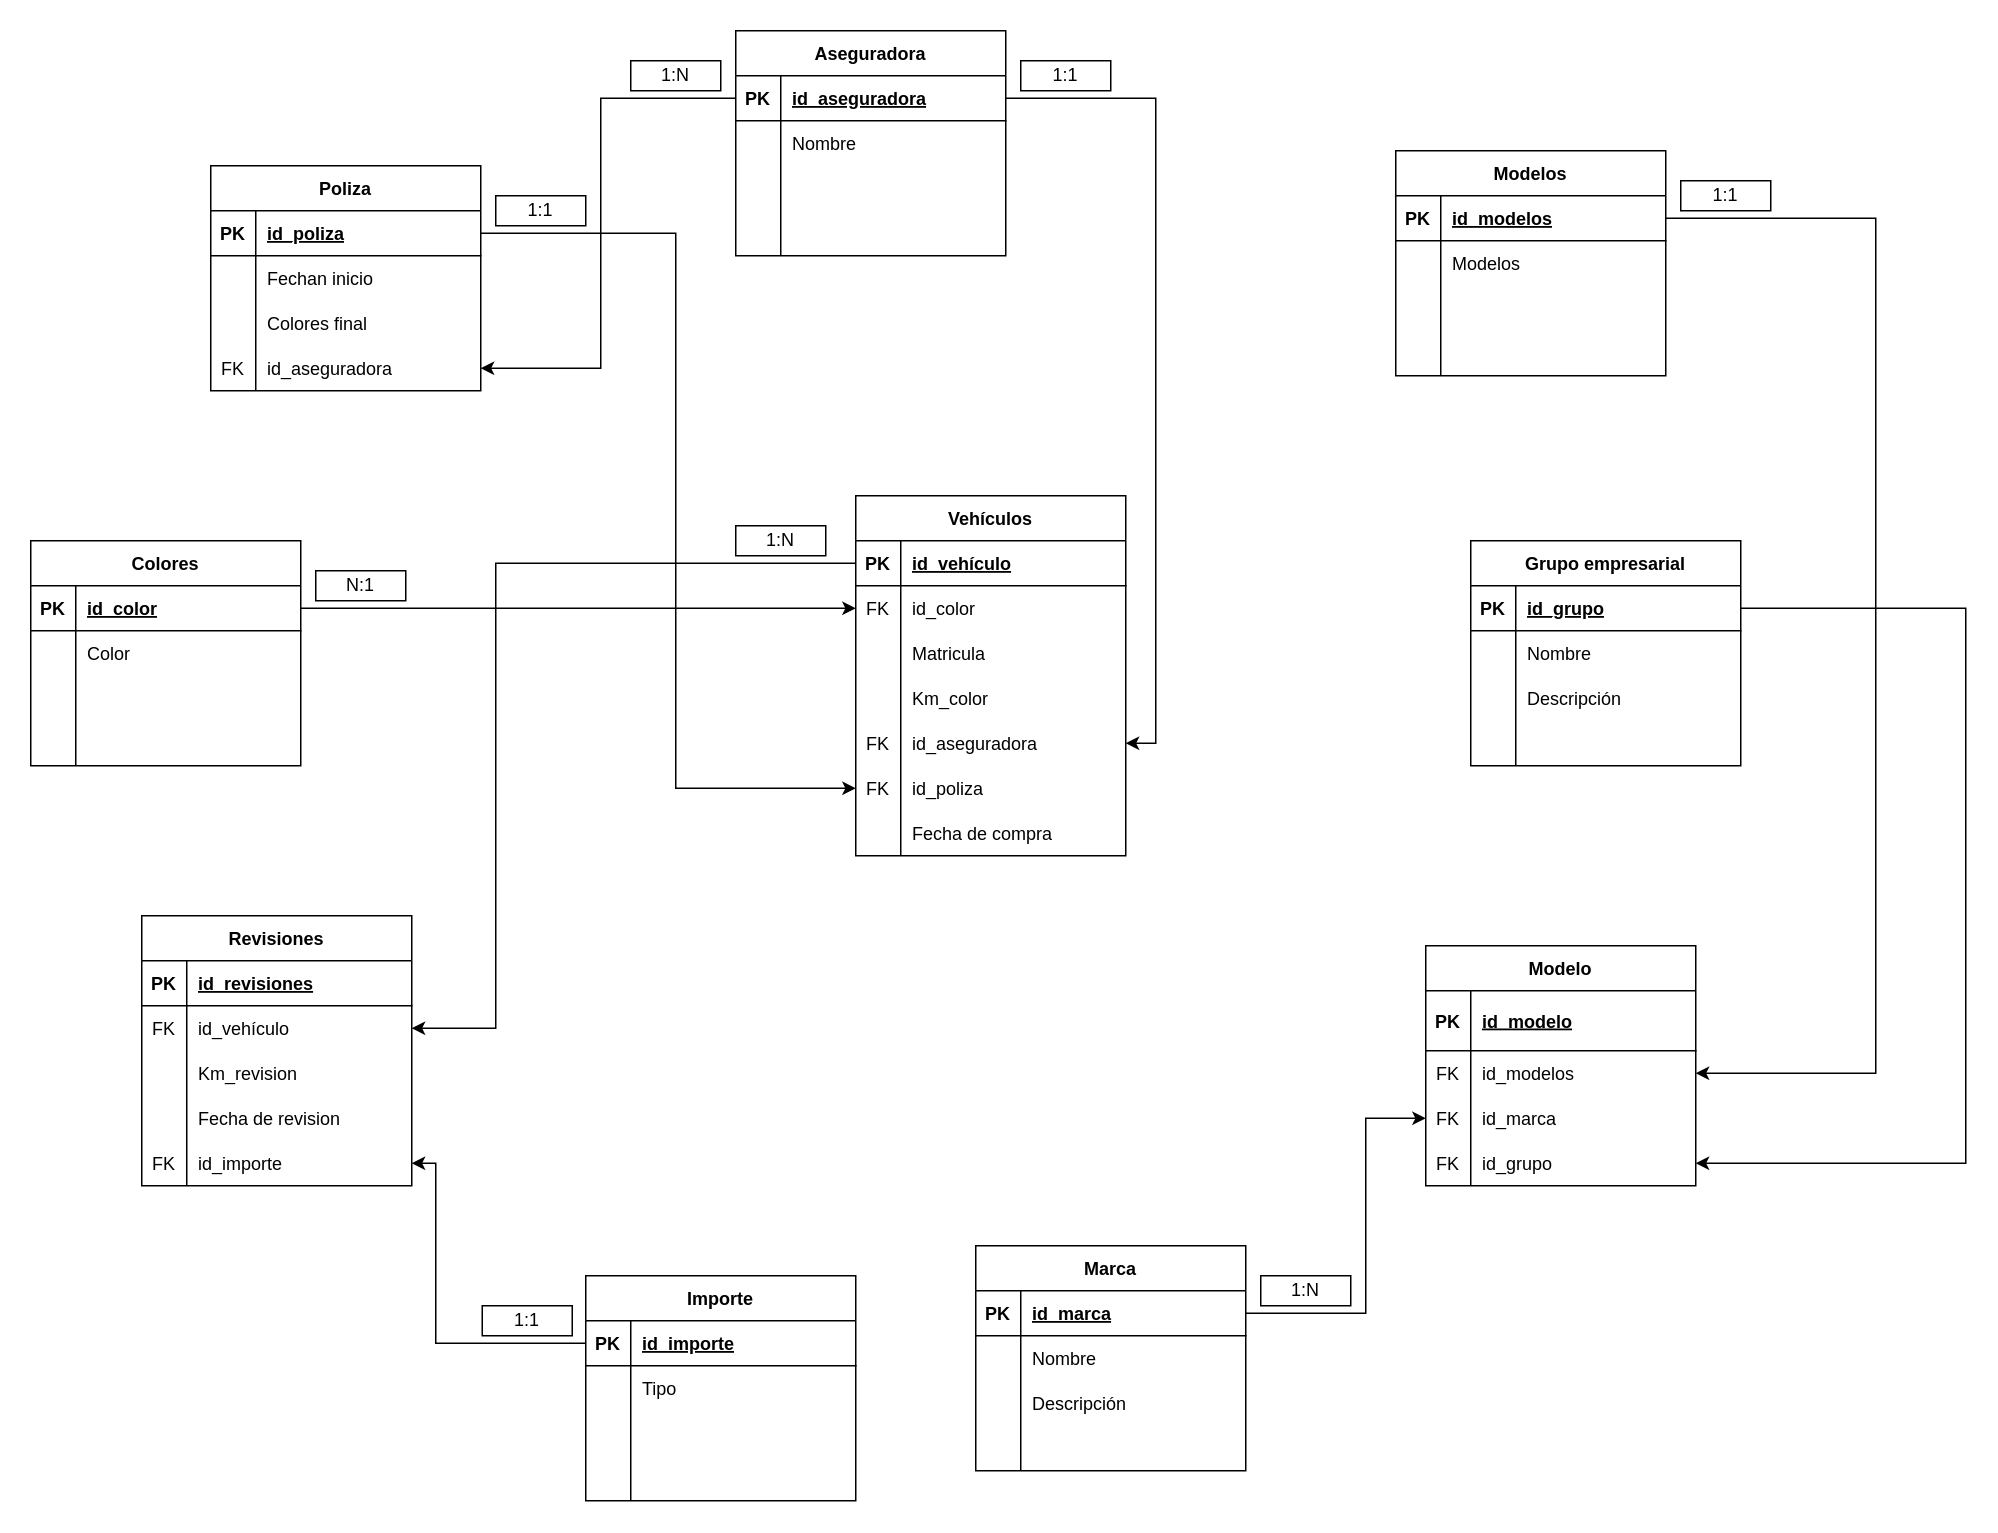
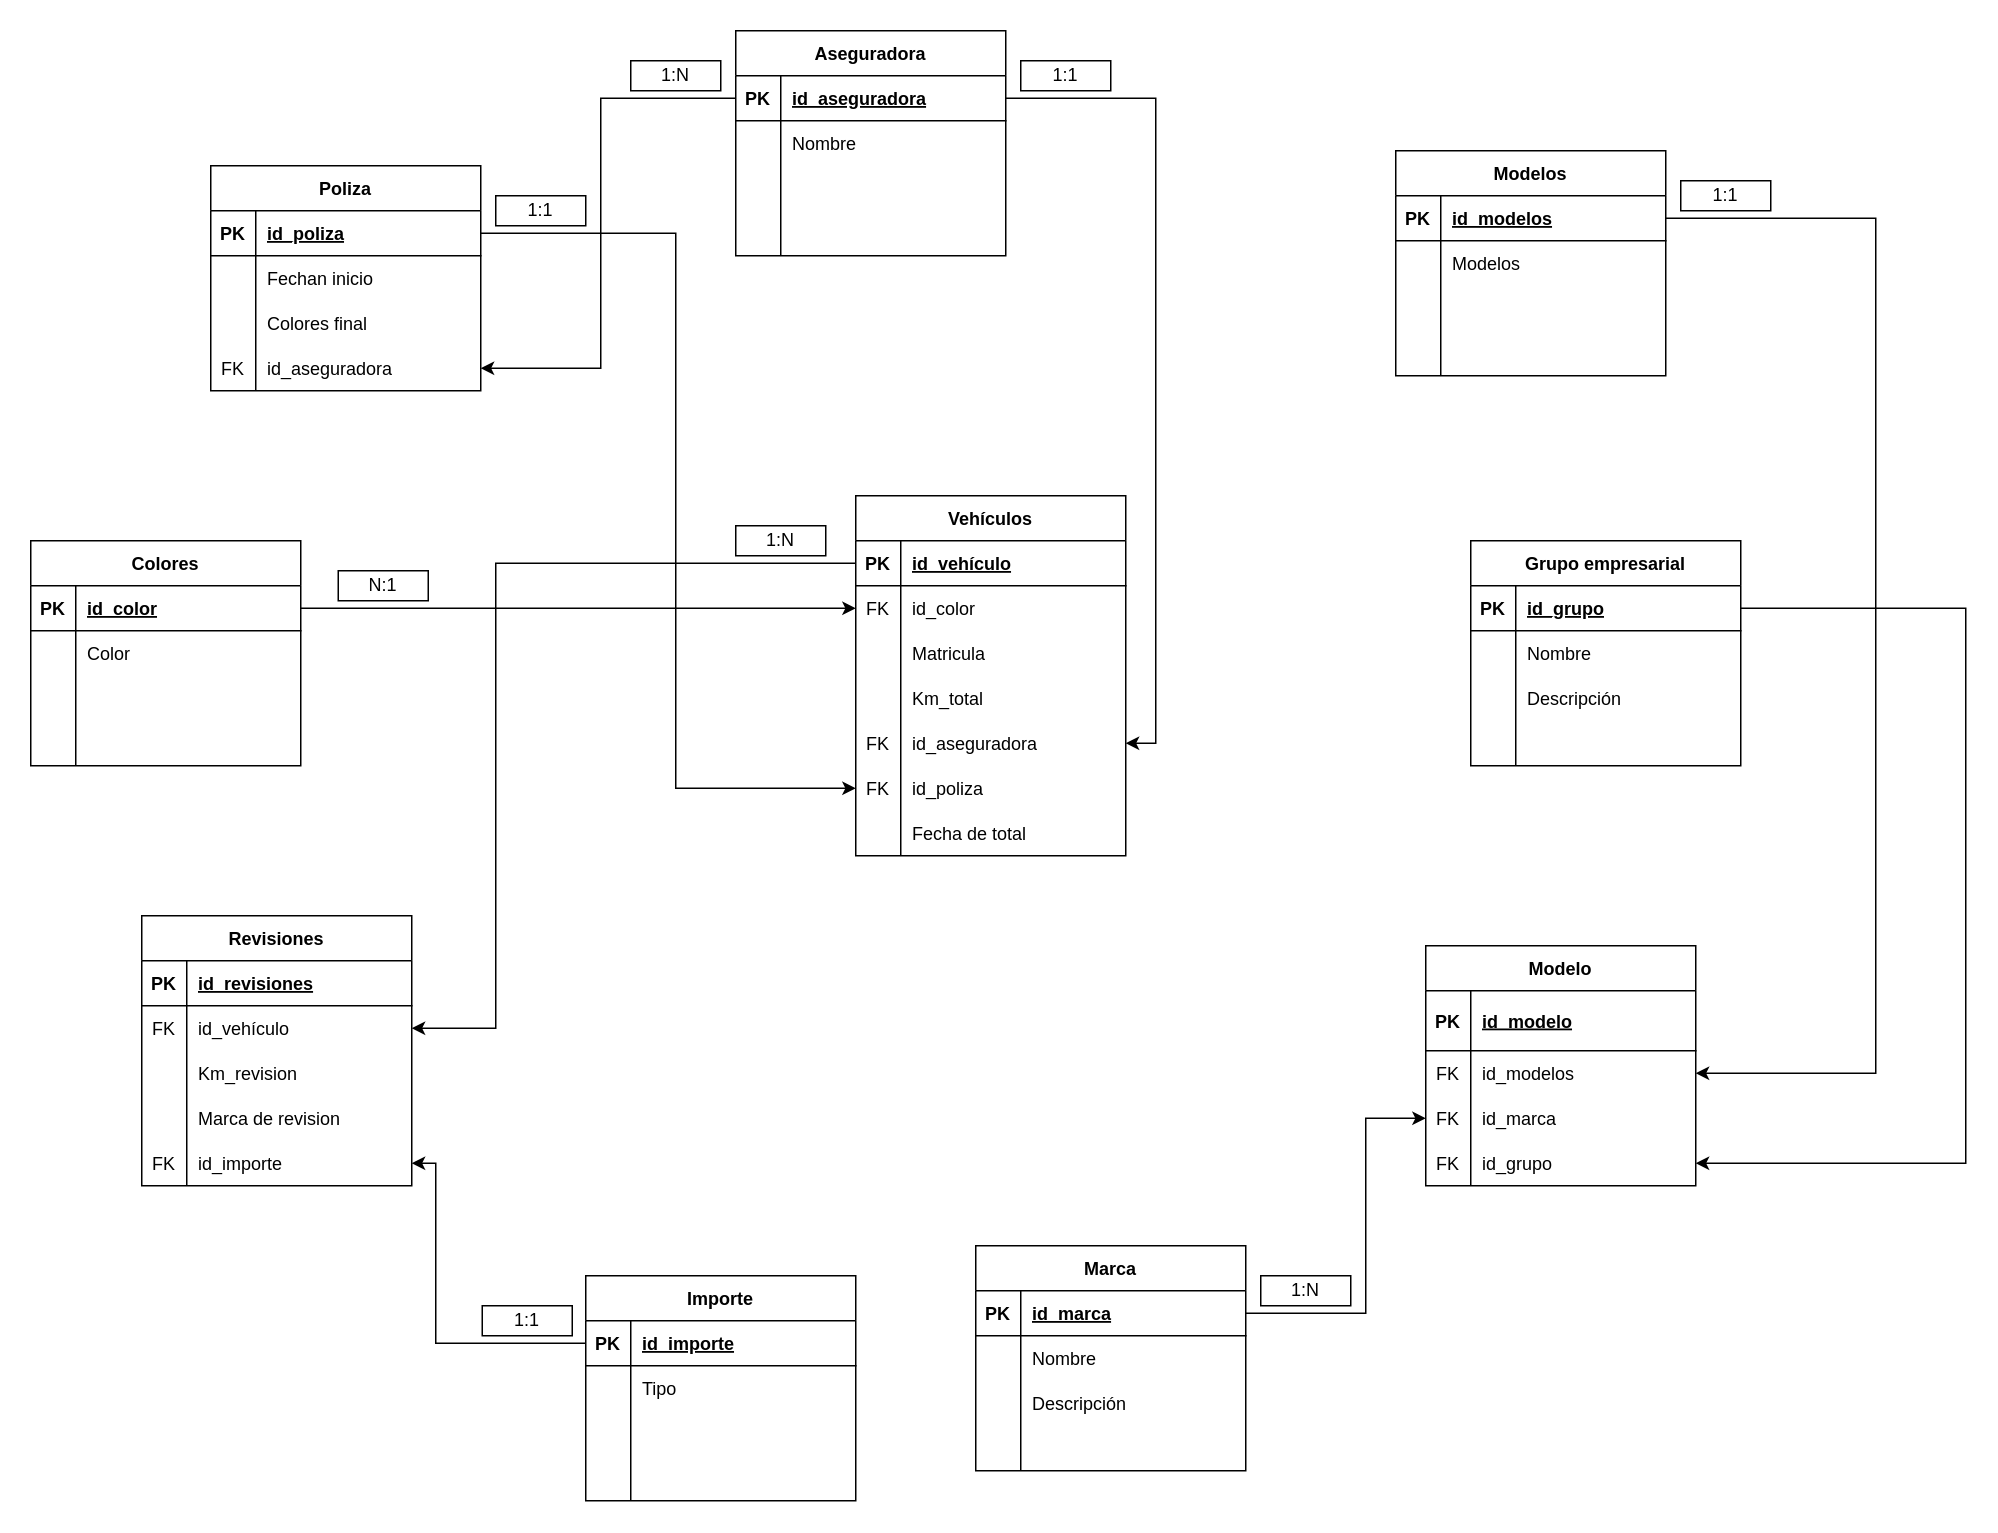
(361, 586) -> (383, 586)
(950, 699) -> (950, 699)
(983, 834) -> (976, 834)
(274, 1119) -> (274, 1119)
